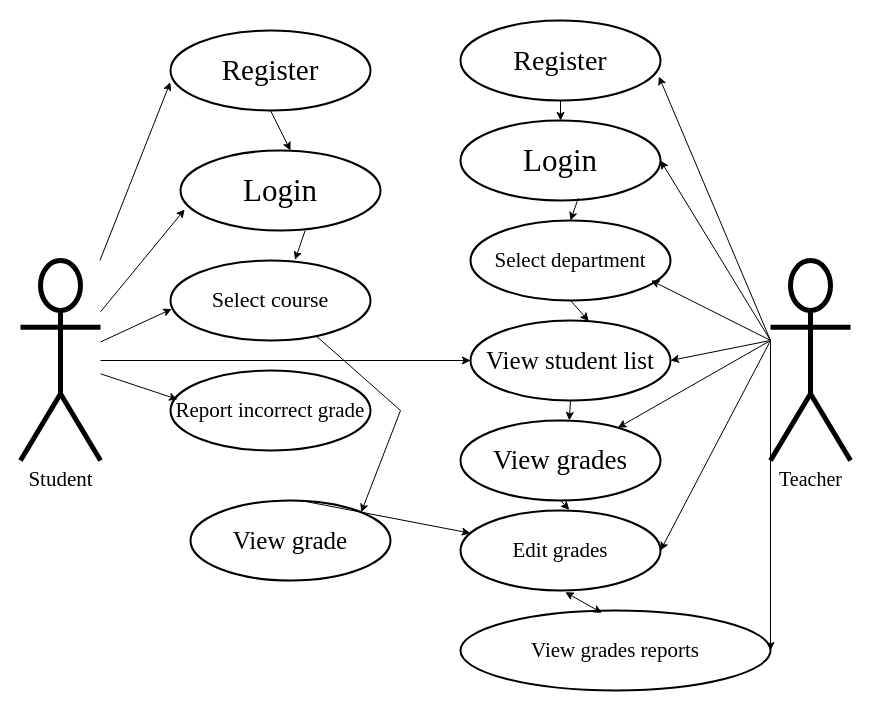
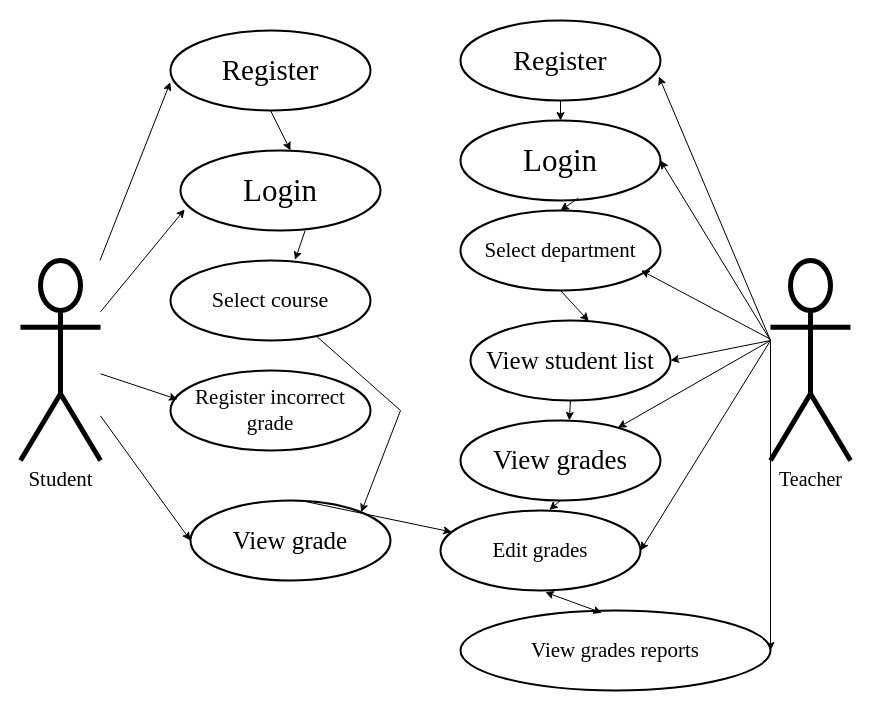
(571, 261) -> (561, 251)
(133, 327) -> none
(282, 361) -> (143, 475)
(271, 411) -> (271, 411)
(561, 551) -> (541, 551)
